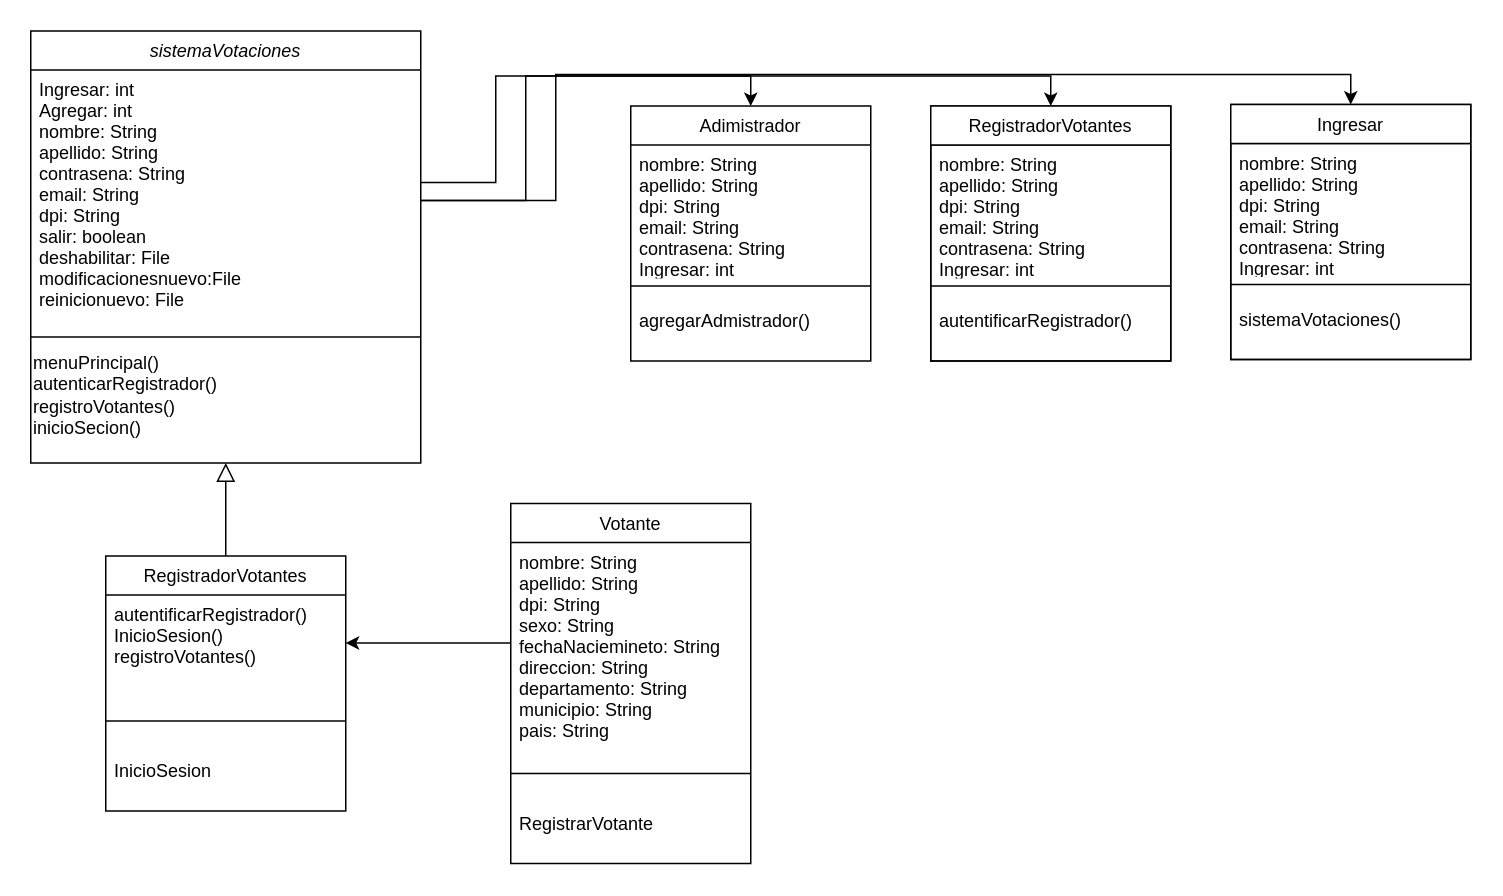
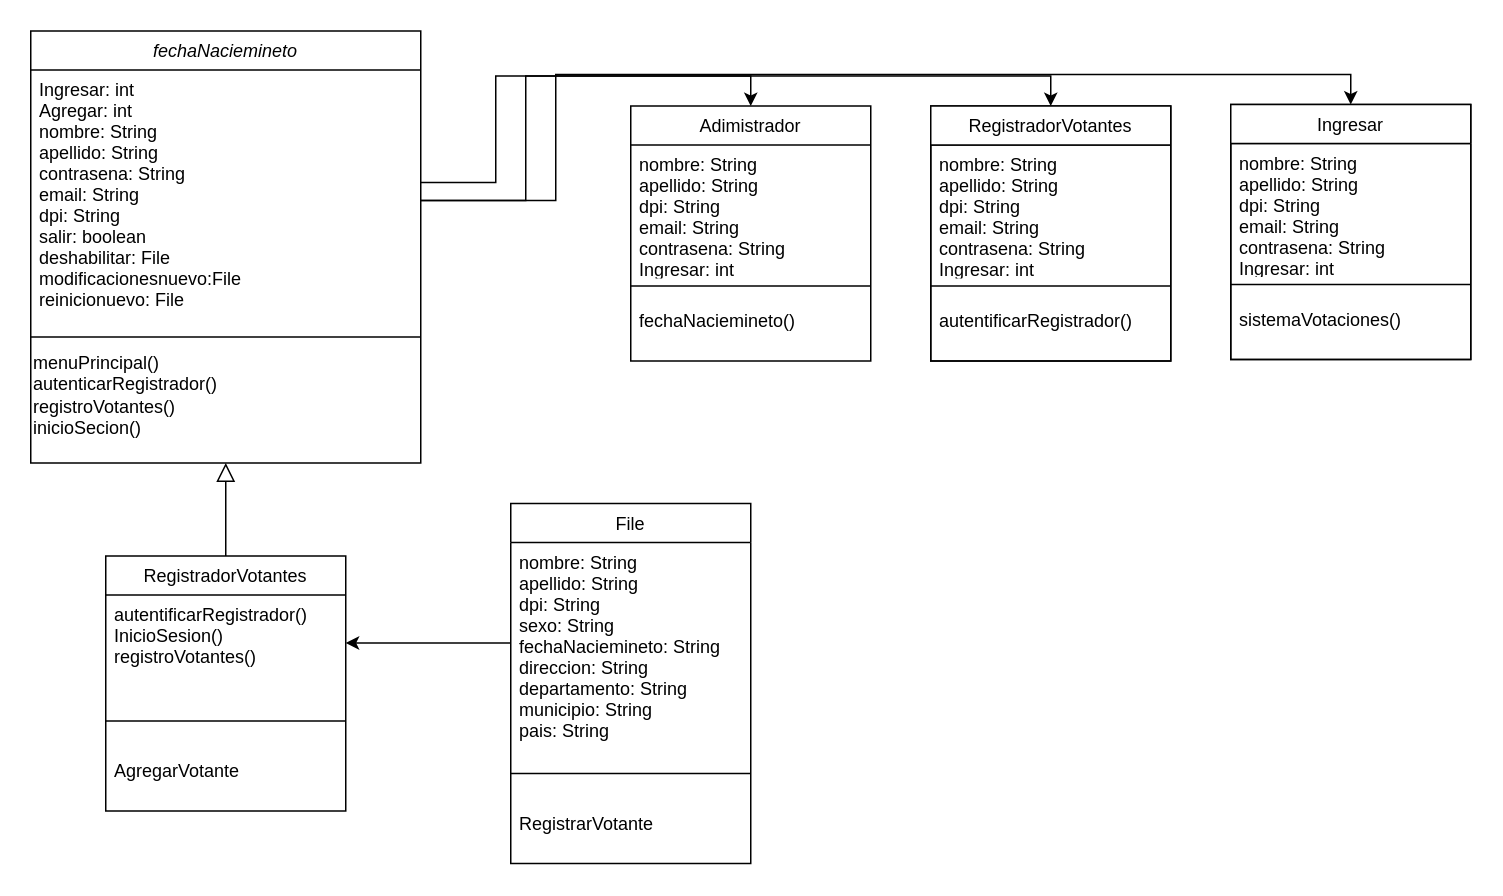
(225, 51) -> (225, 51)
(737, 321) -> (725, 321)
(630, 524) -> (630, 524)
(167, 771) -> (185, 771)
